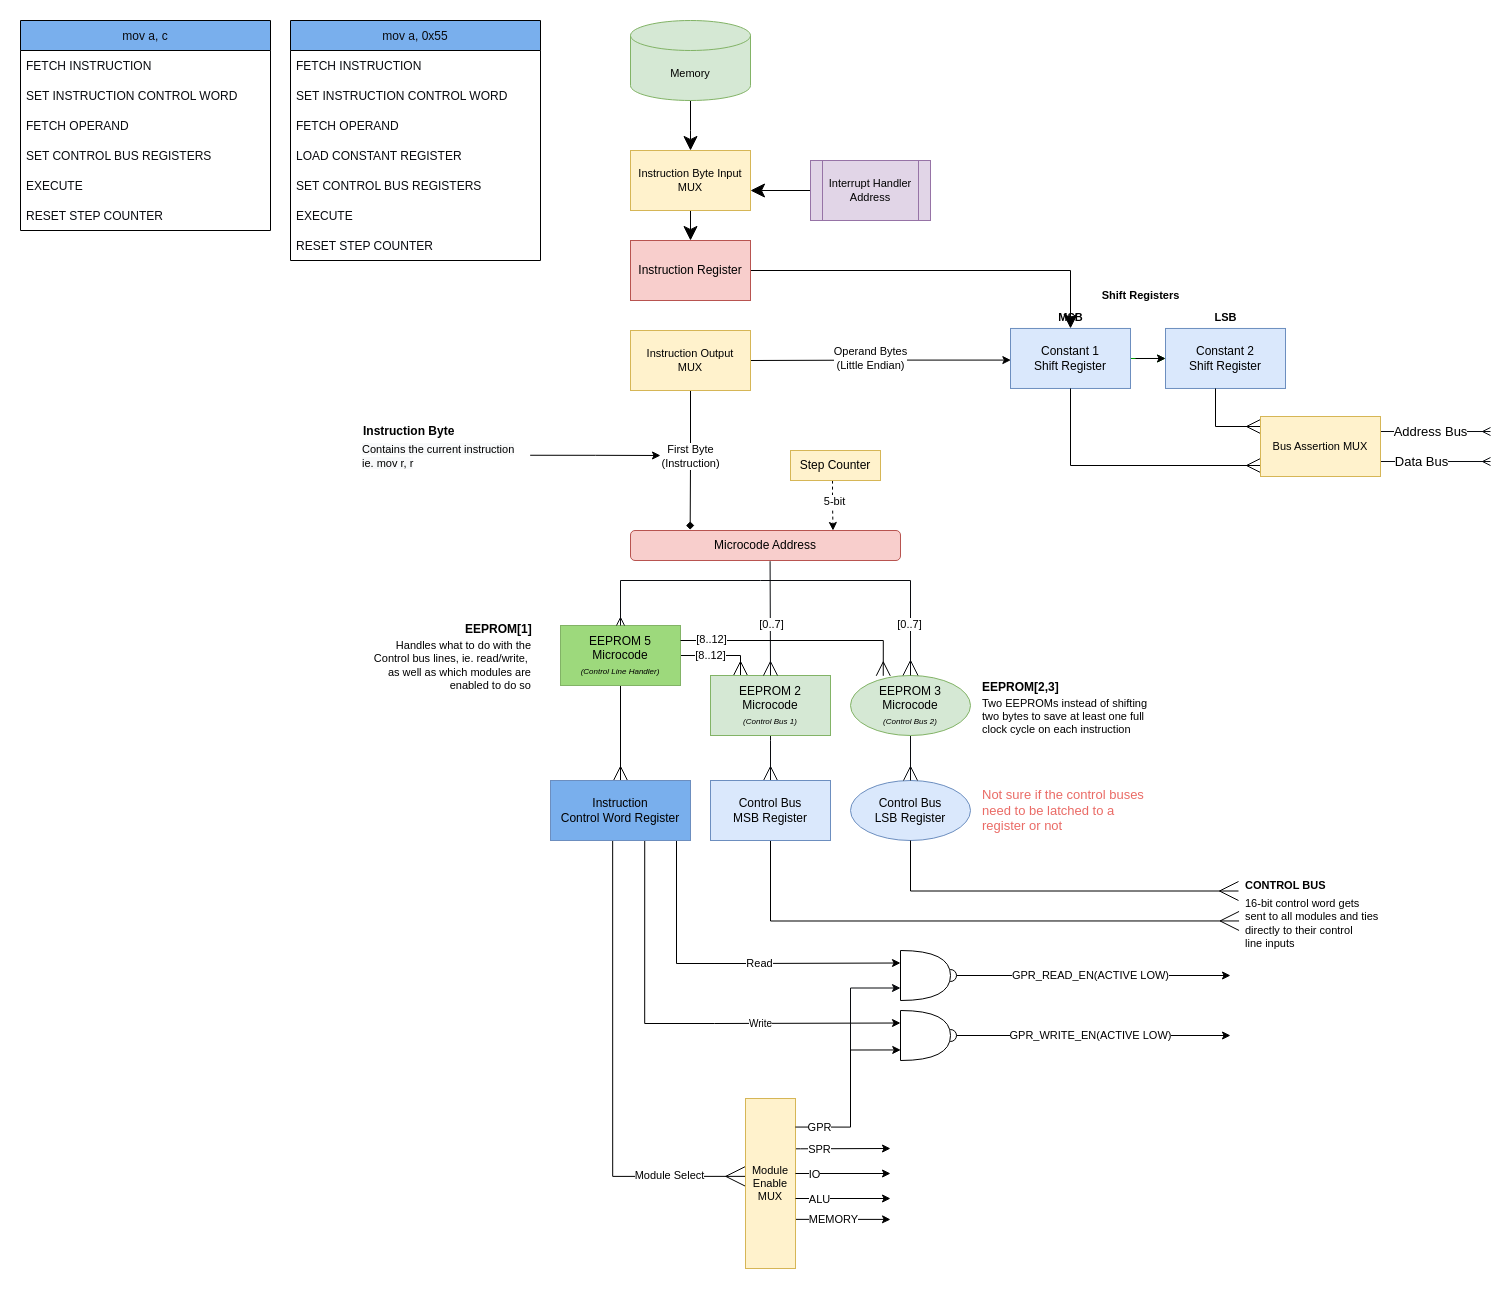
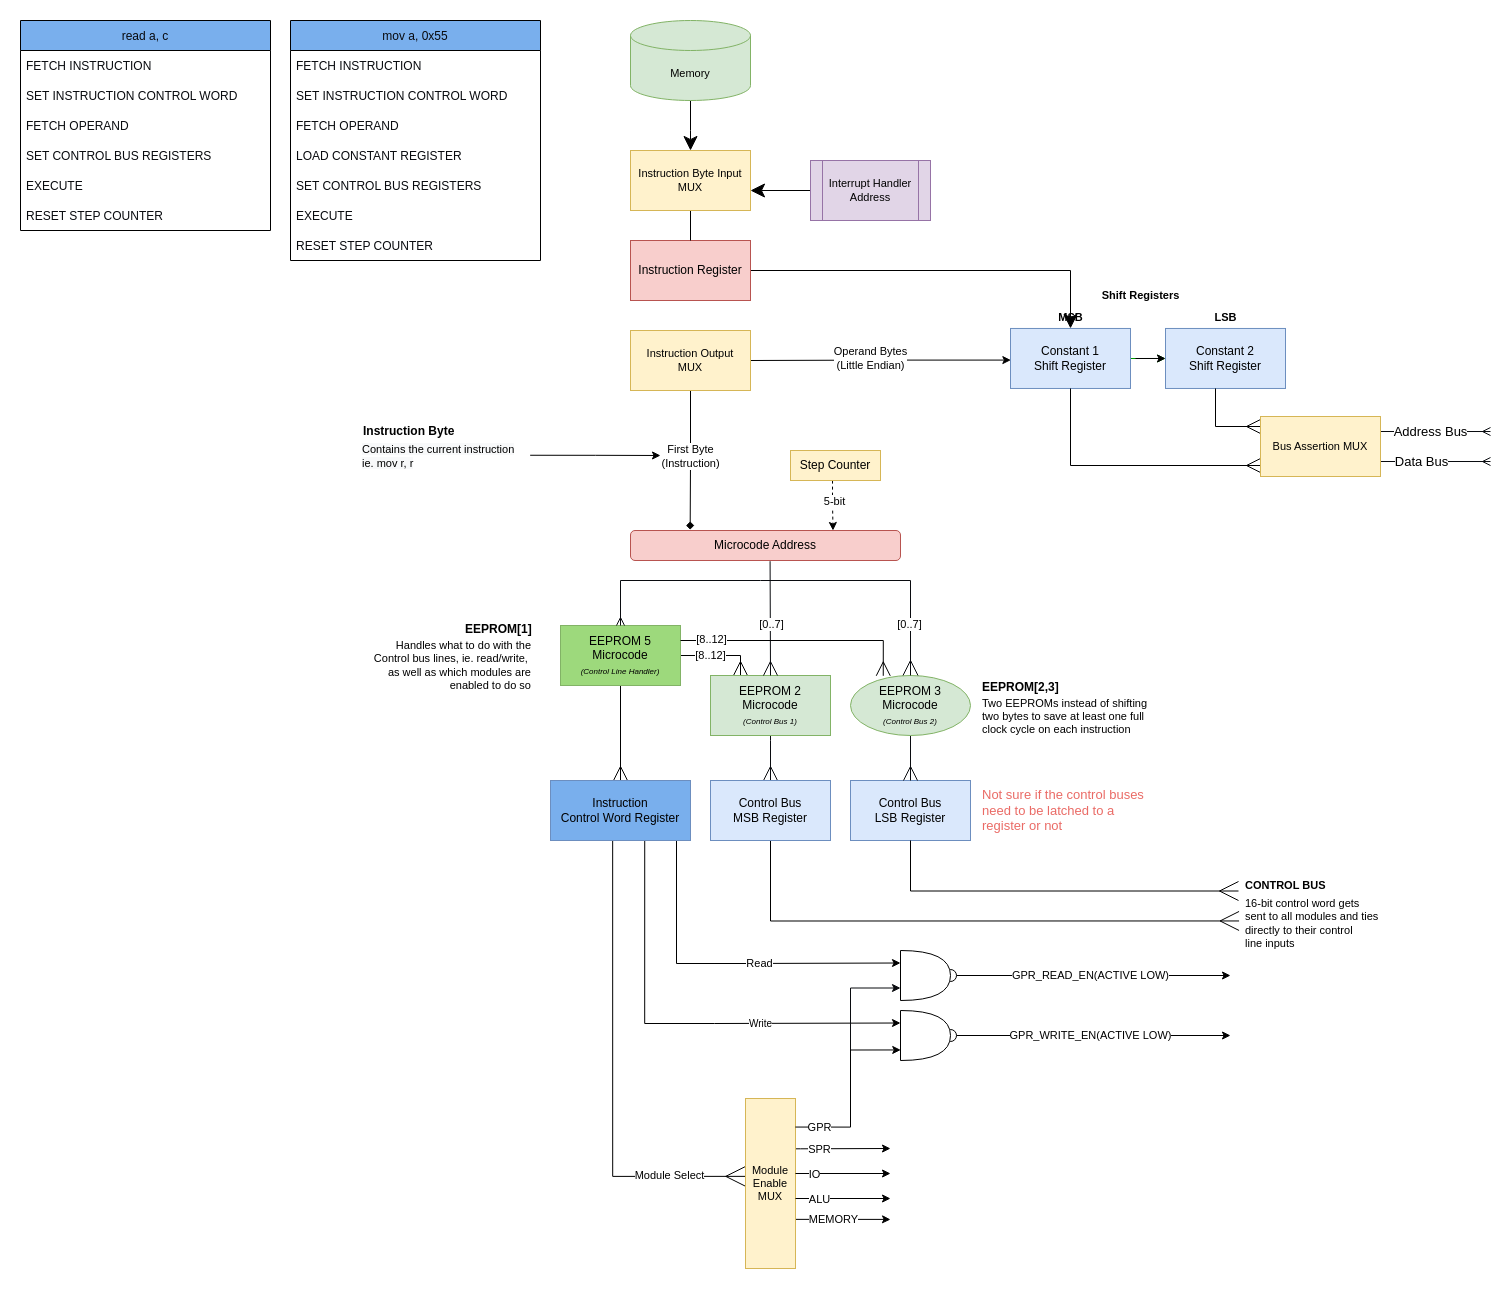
(145, 36) -> (145, 36)
(691, 228) -> (691, 232)
(911, 811) -> (911, 811)
